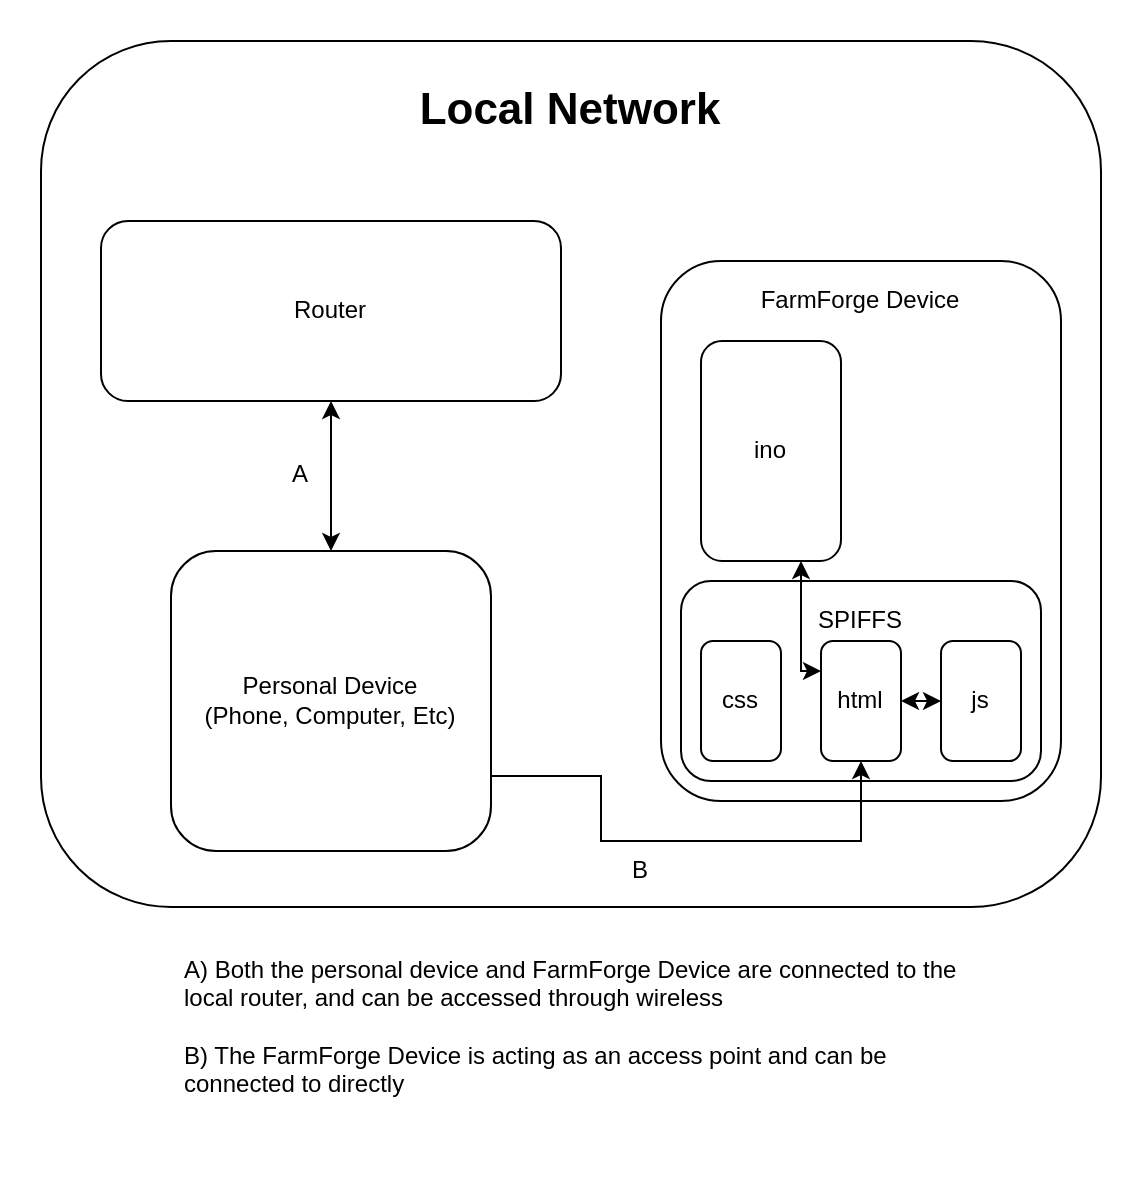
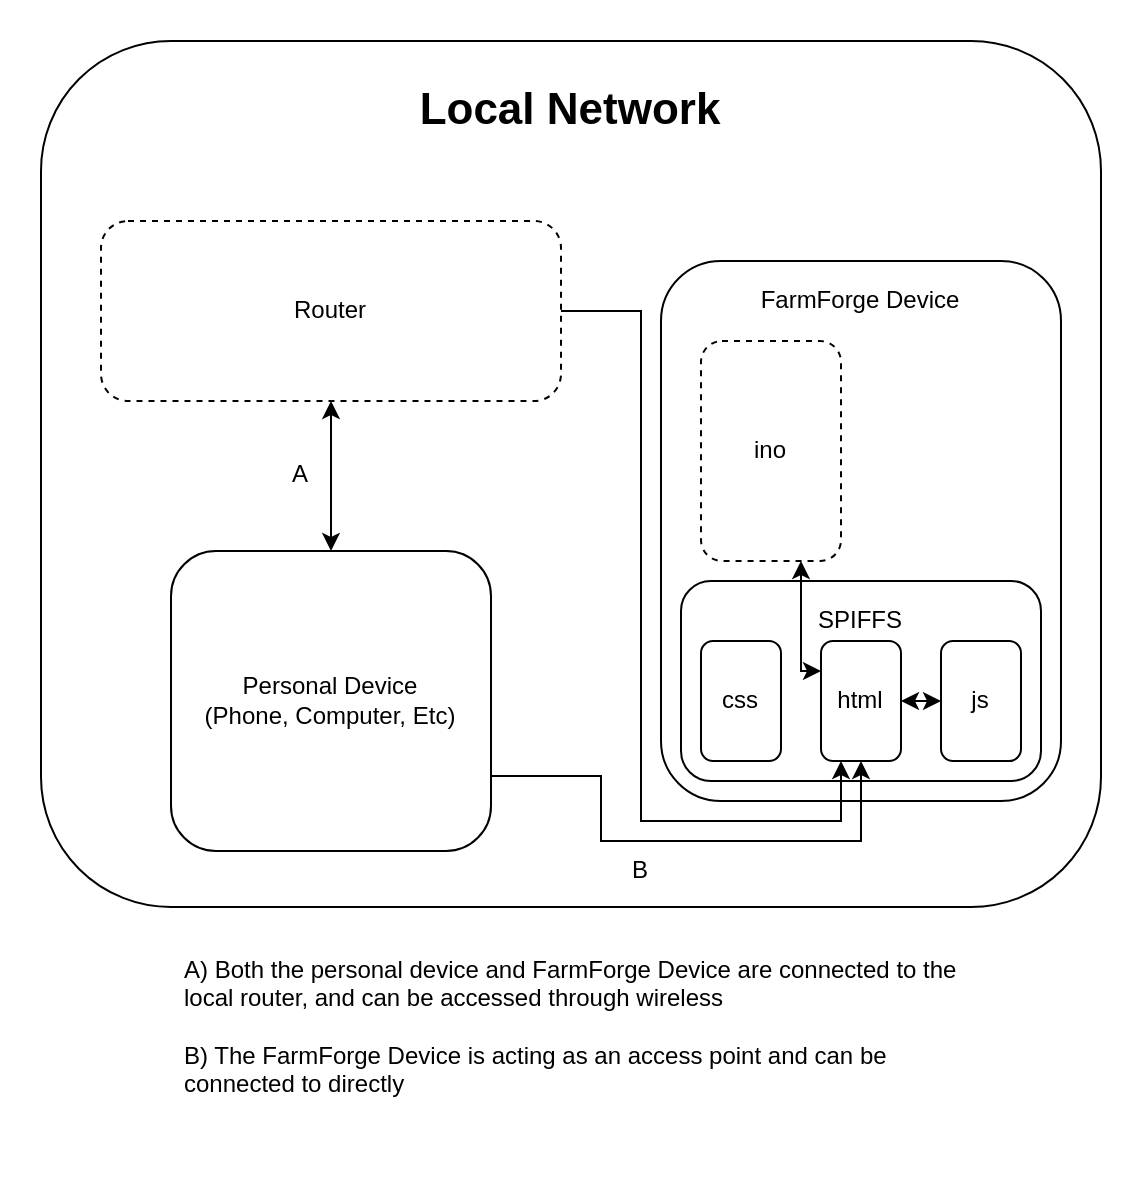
(331, 311) -> (331, 311)
(771, 451) -> (771, 451)
none -> (641, 649)
